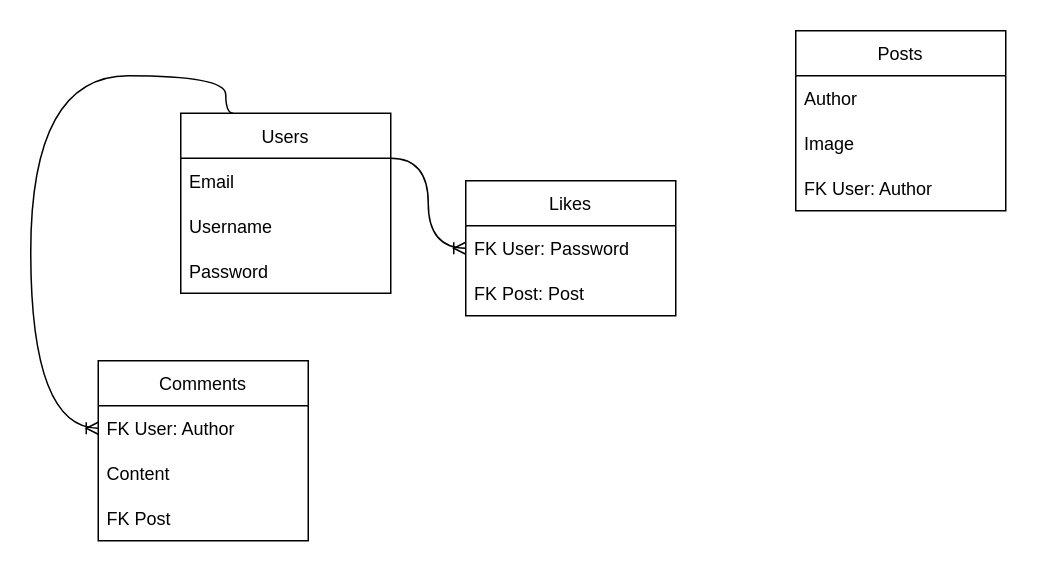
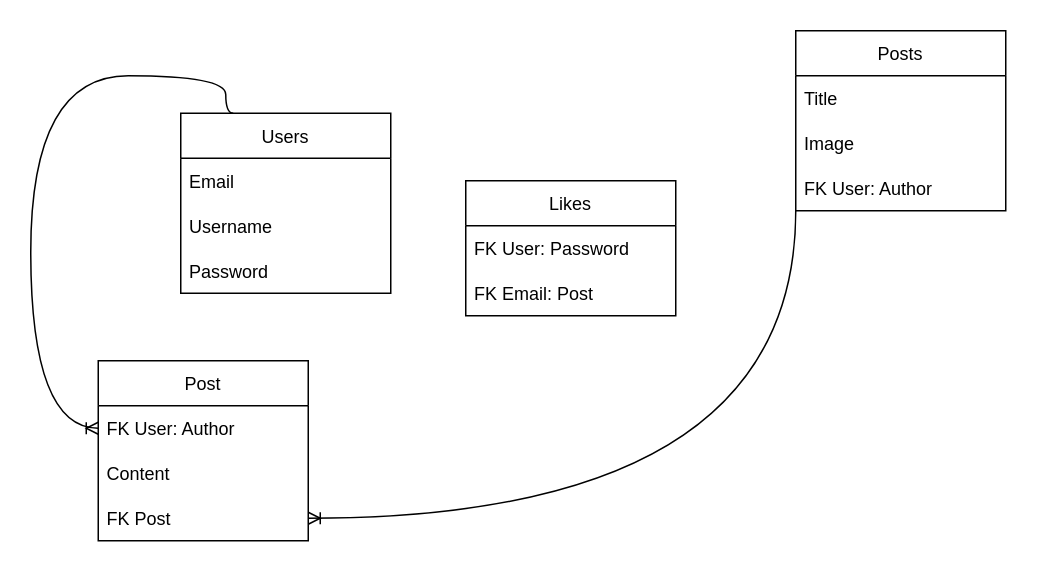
(834, 99) -> (825, 99)
(428, 202) -> none
(533, 294) -> (533, 294)
(203, 384) -> (203, 384)
none -> (627, 465)
